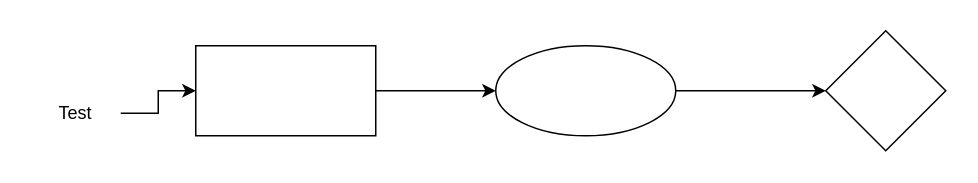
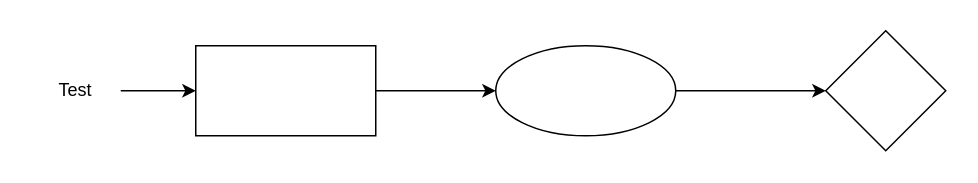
(76, 113) -> (76, 91)
